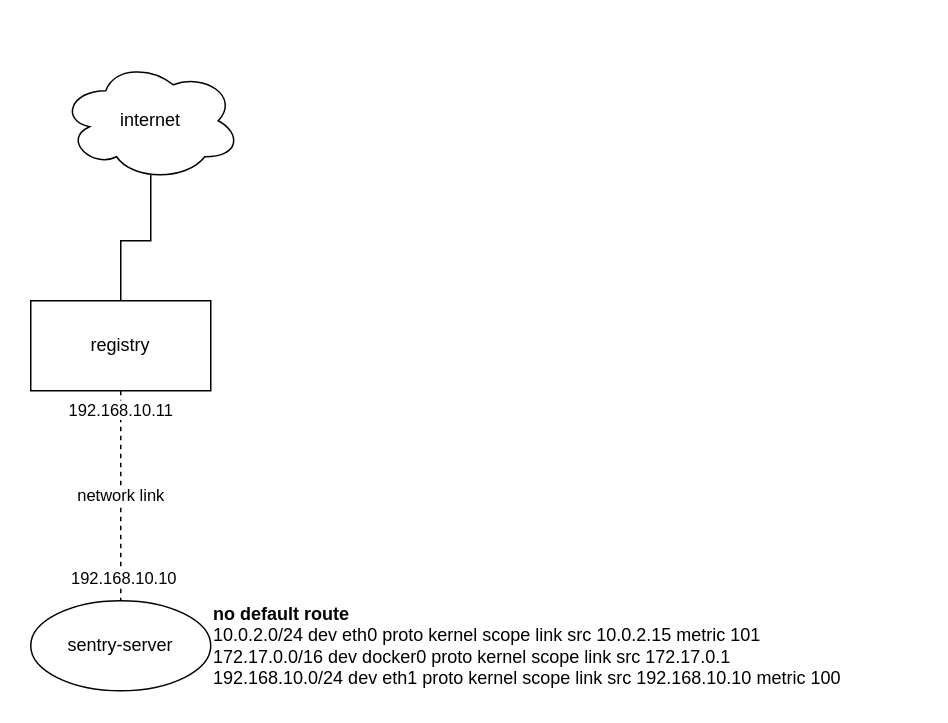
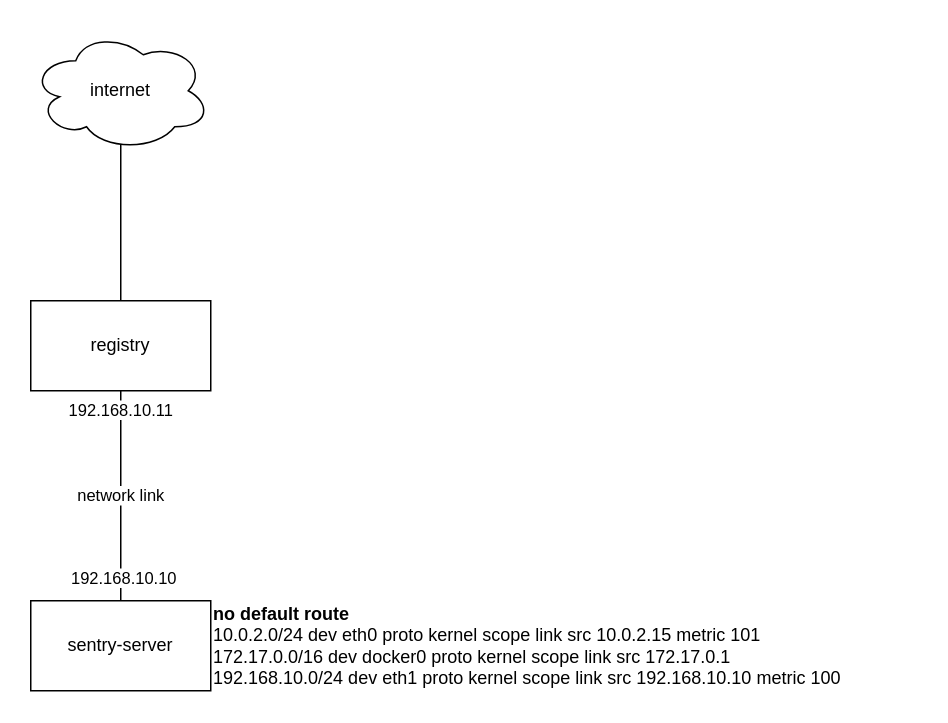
(151, 121) -> (121, 91)
(121, 453) -> (121, 453)
(121, 646) -> (121, 646)
